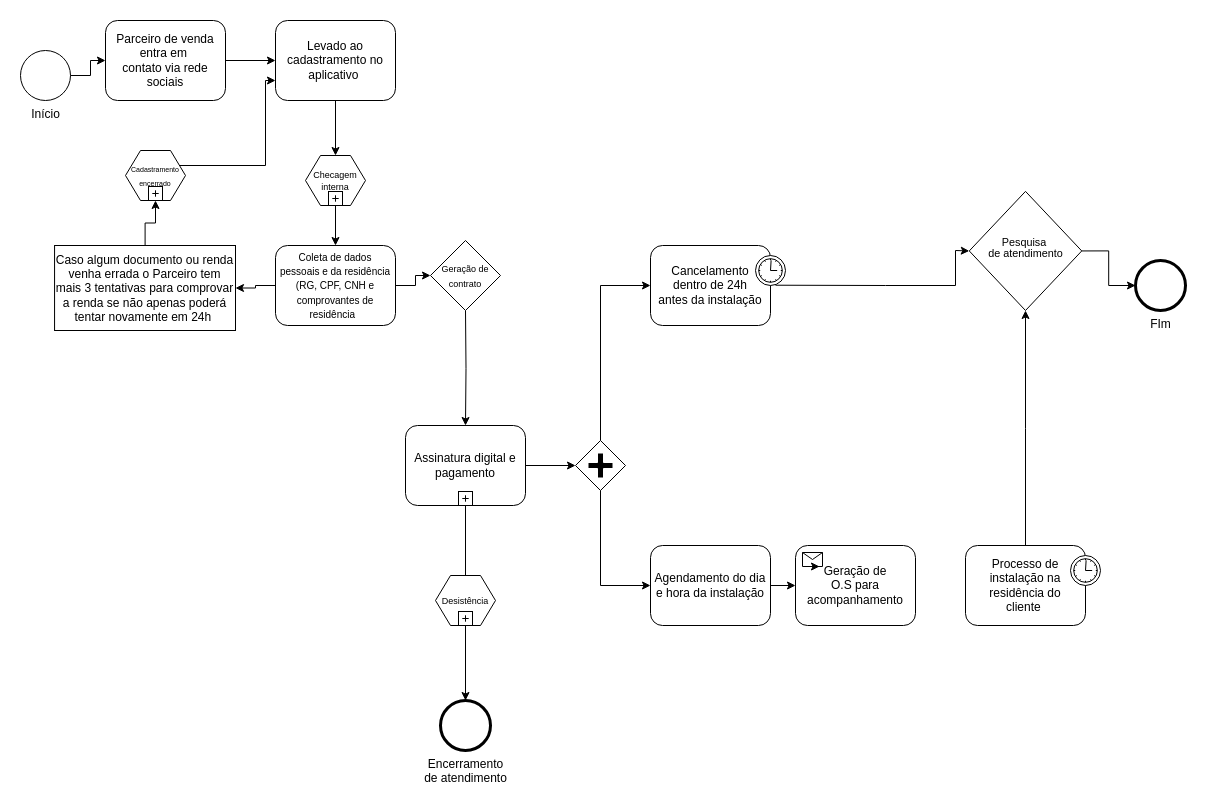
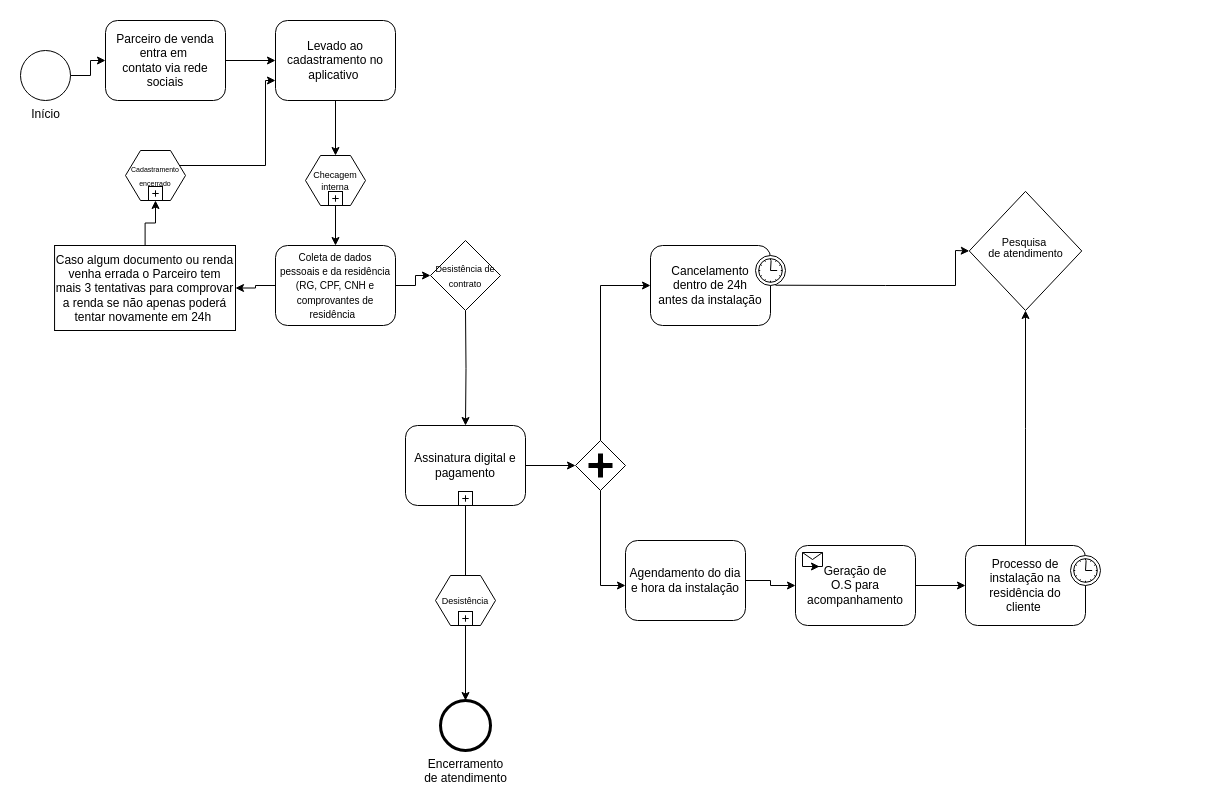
(1109, 265) -> none
(466, 276) -> (466, 276)
(1161, 286) -> none
(711, 586) -> (686, 581)
none -> (937, 586)
